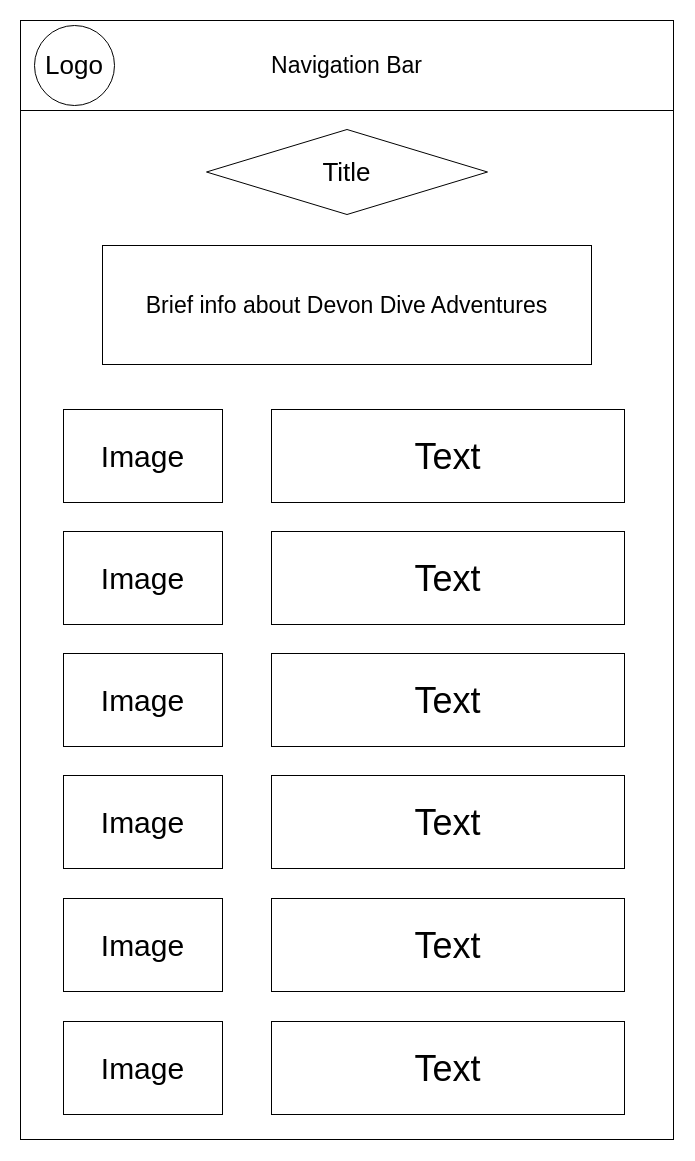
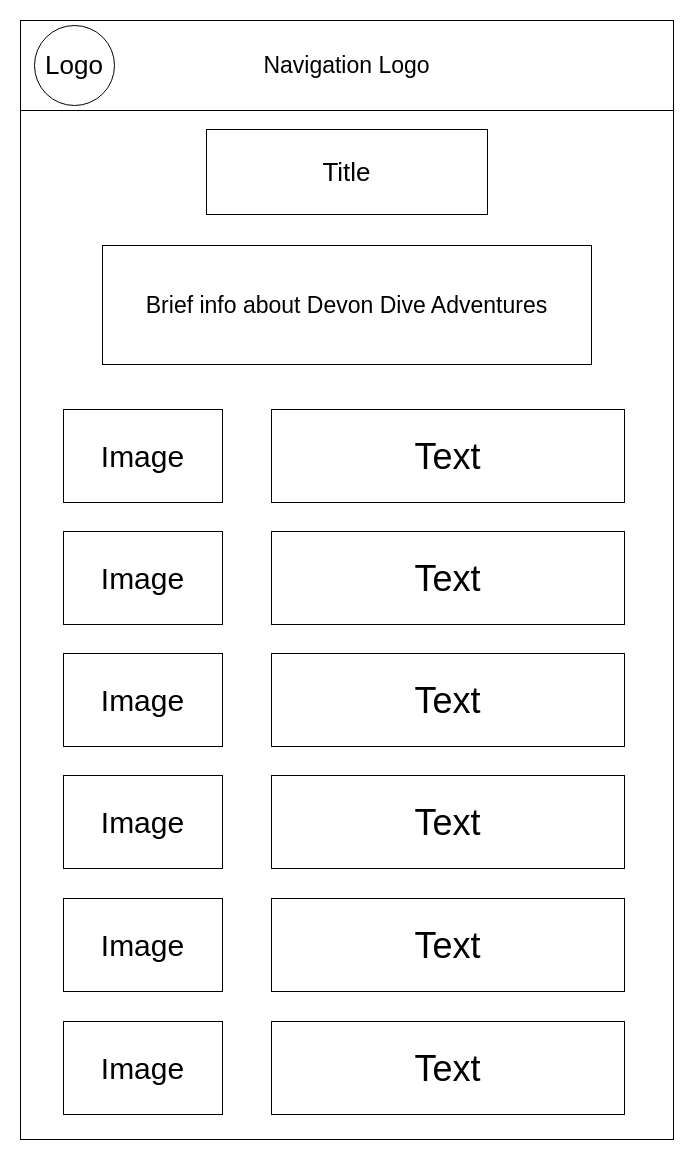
(347, 66) -> (347, 66)
(347, 172) -> (347, 172)
